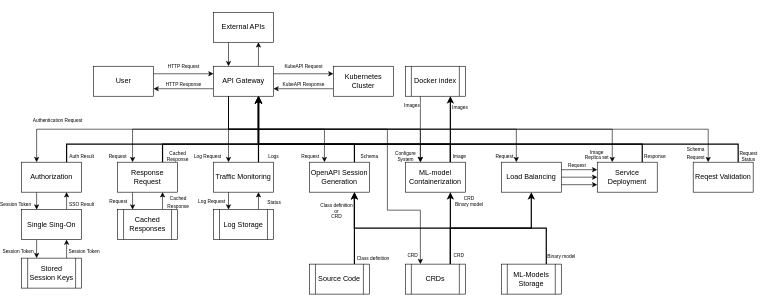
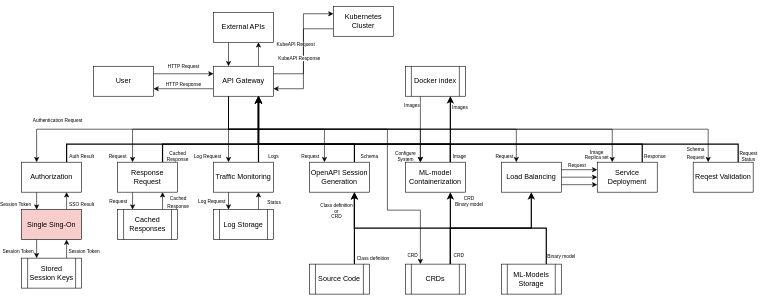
(363, 81) -> (363, 21)
(51, 225) -> (51, 225)
